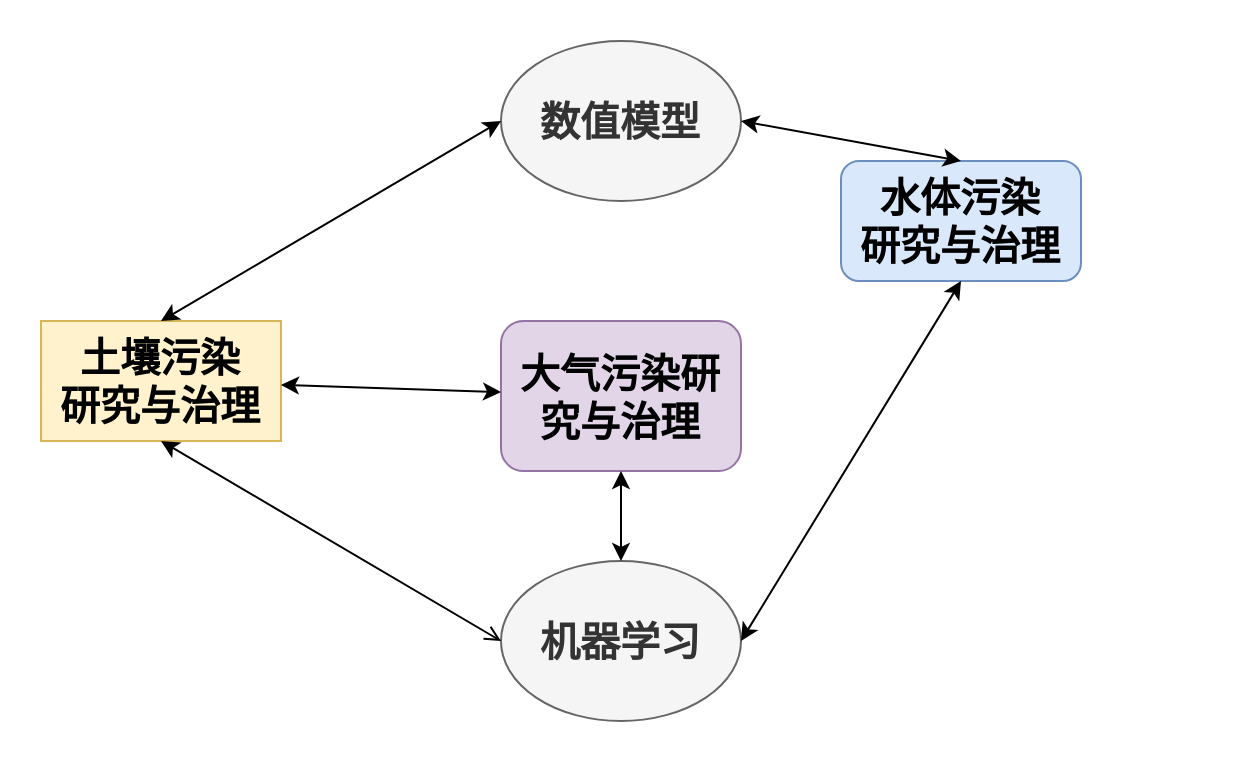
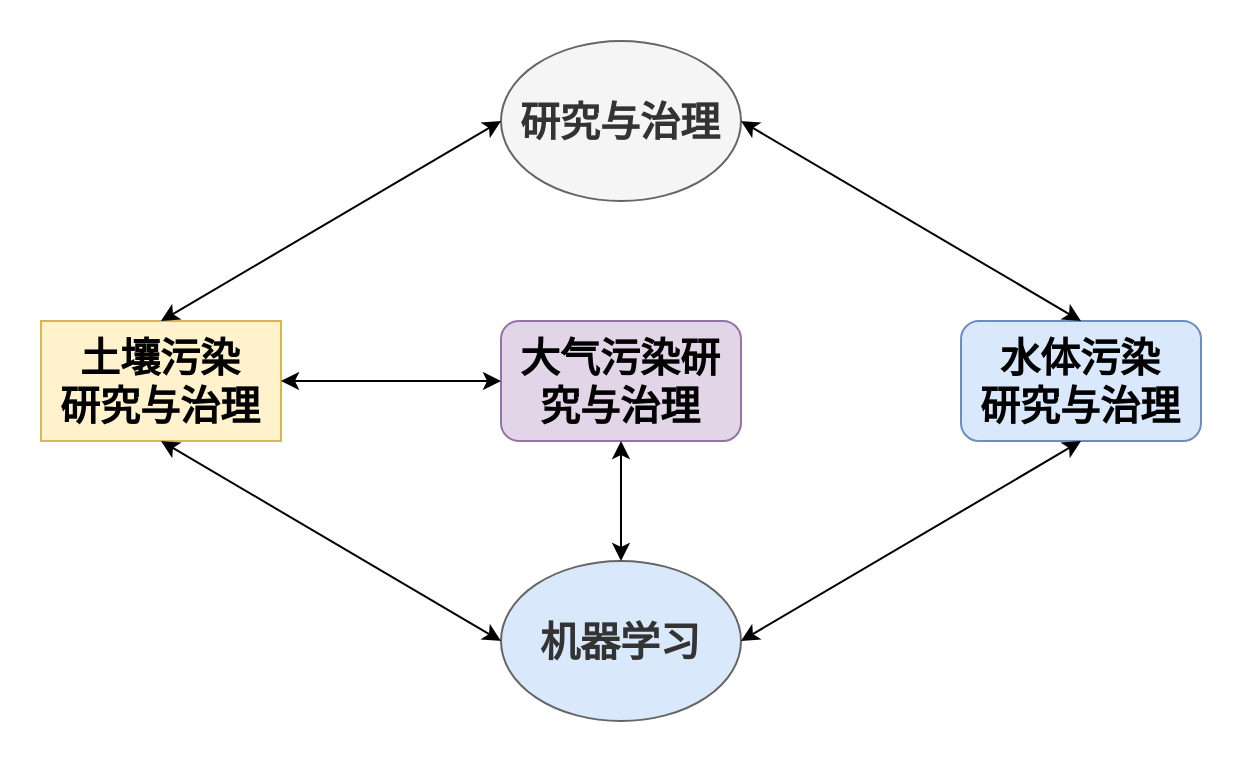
(621, 121) -> (621, 121)
(961, 221) -> (1081, 381)
(621, 396) -> (621, 381)
(490, 635) -> (488, 634)
(621, 641) -> (621, 641)
